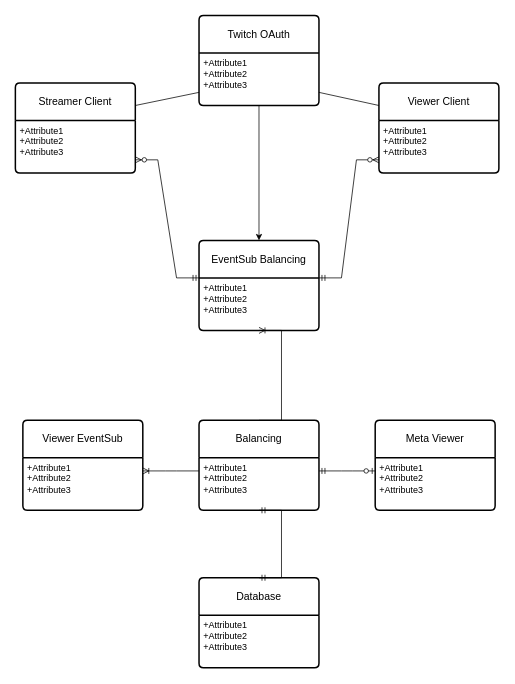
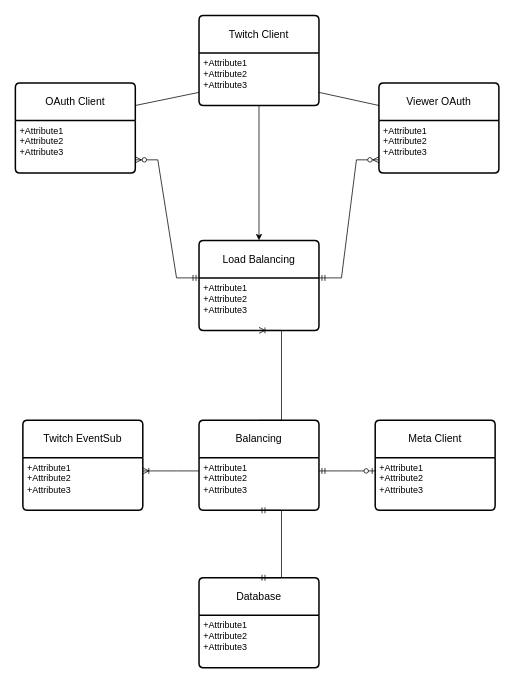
(259, 34) -> (259, 34)
(75, 102) -> (75, 102)
(439, 102) -> (439, 102)
(259, 259) -> (259, 259)
(83, 439) -> (83, 439)
(435, 439) -> (435, 439)
